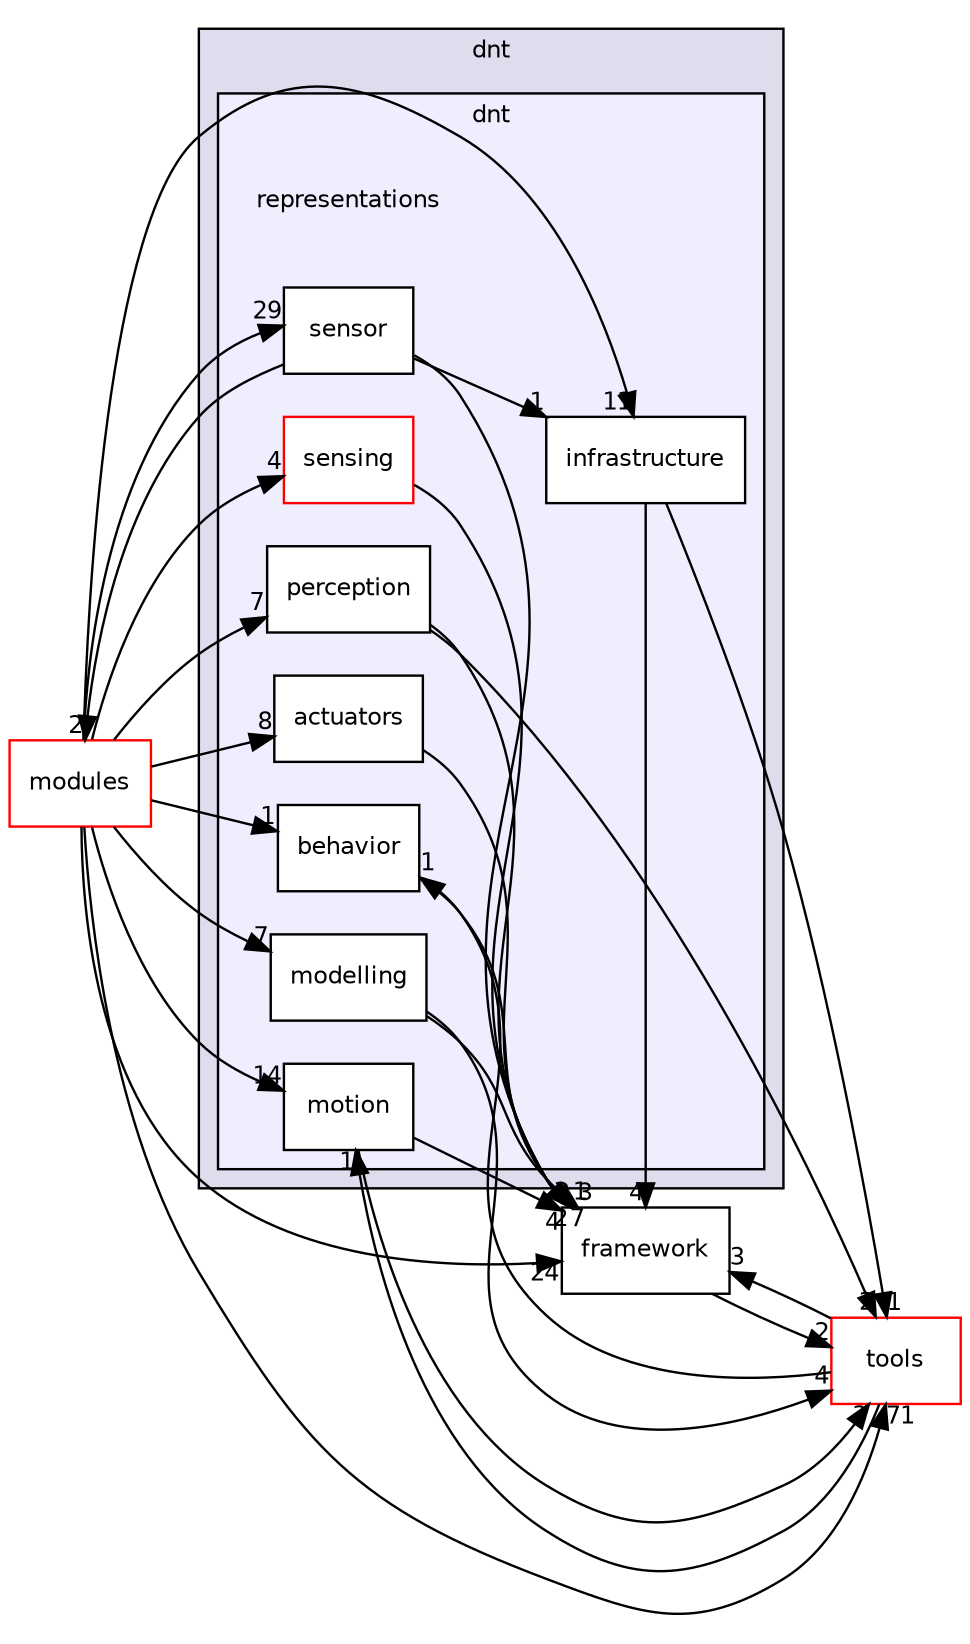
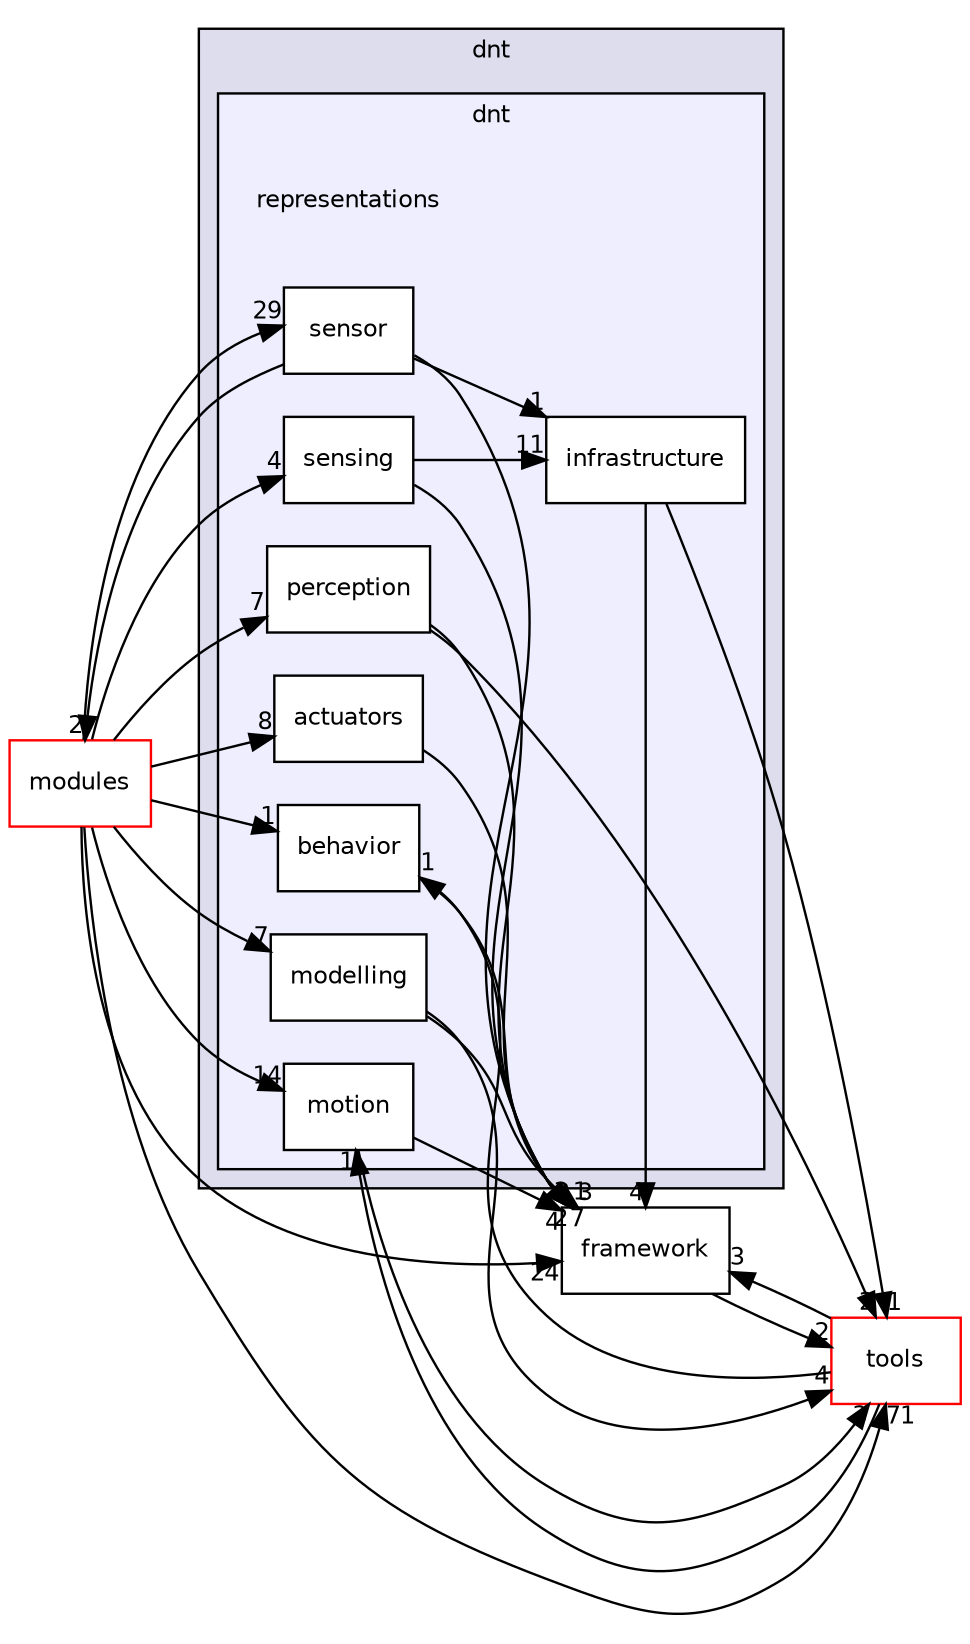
(173, 171) -> (468, 460)
(349, 460) -> (349, 460)
